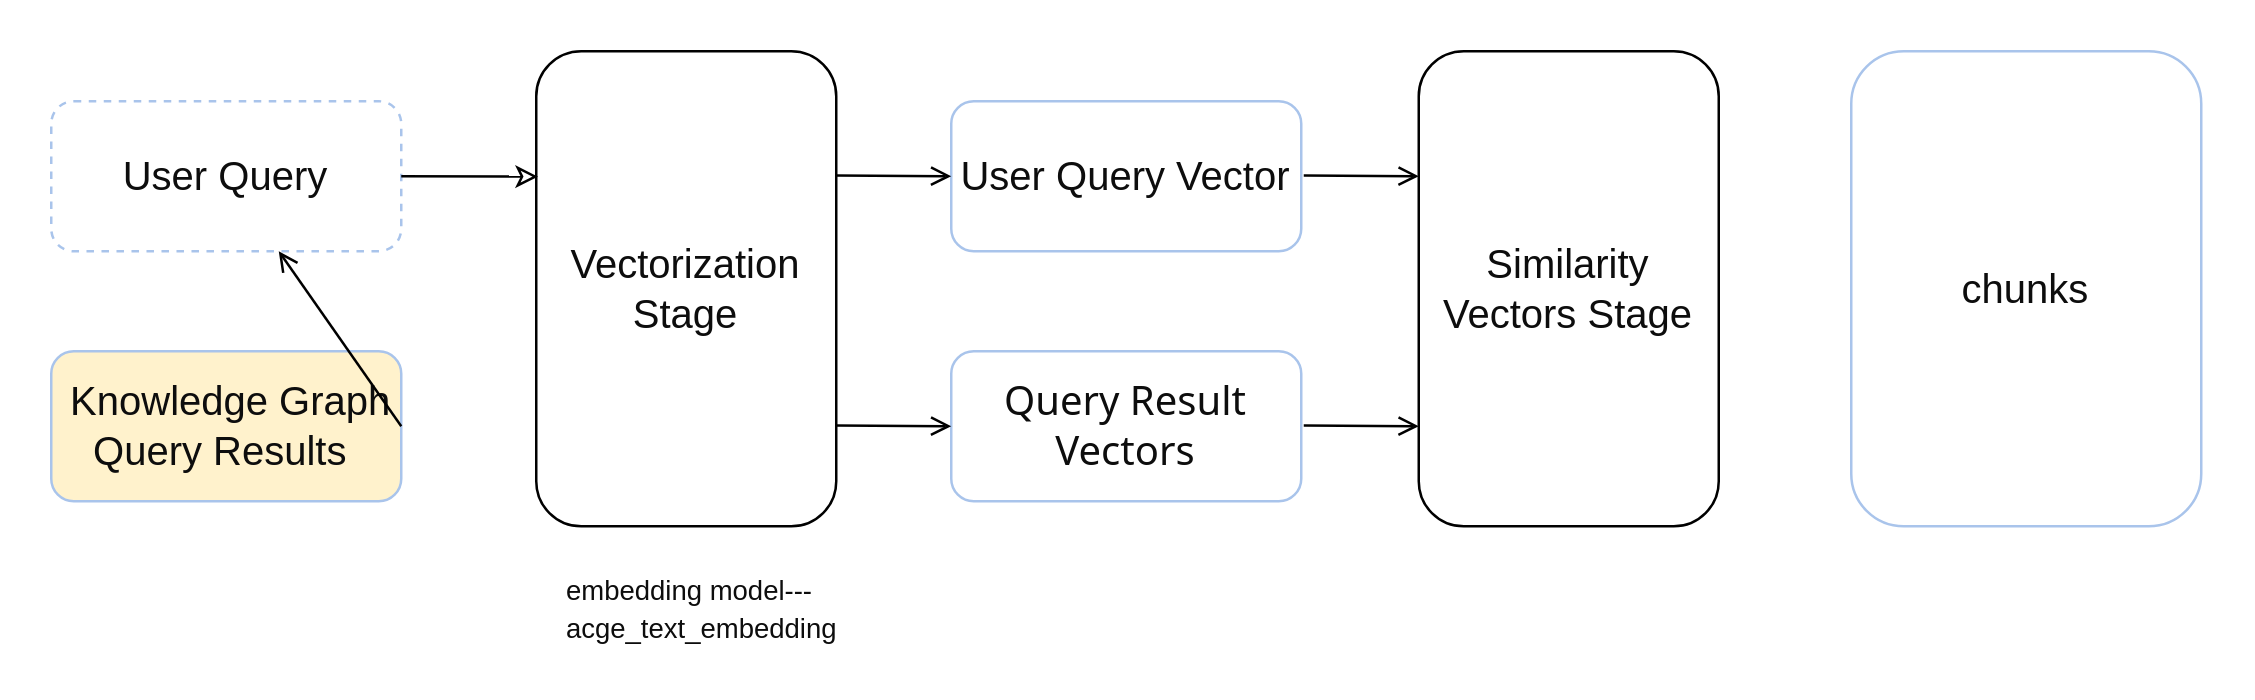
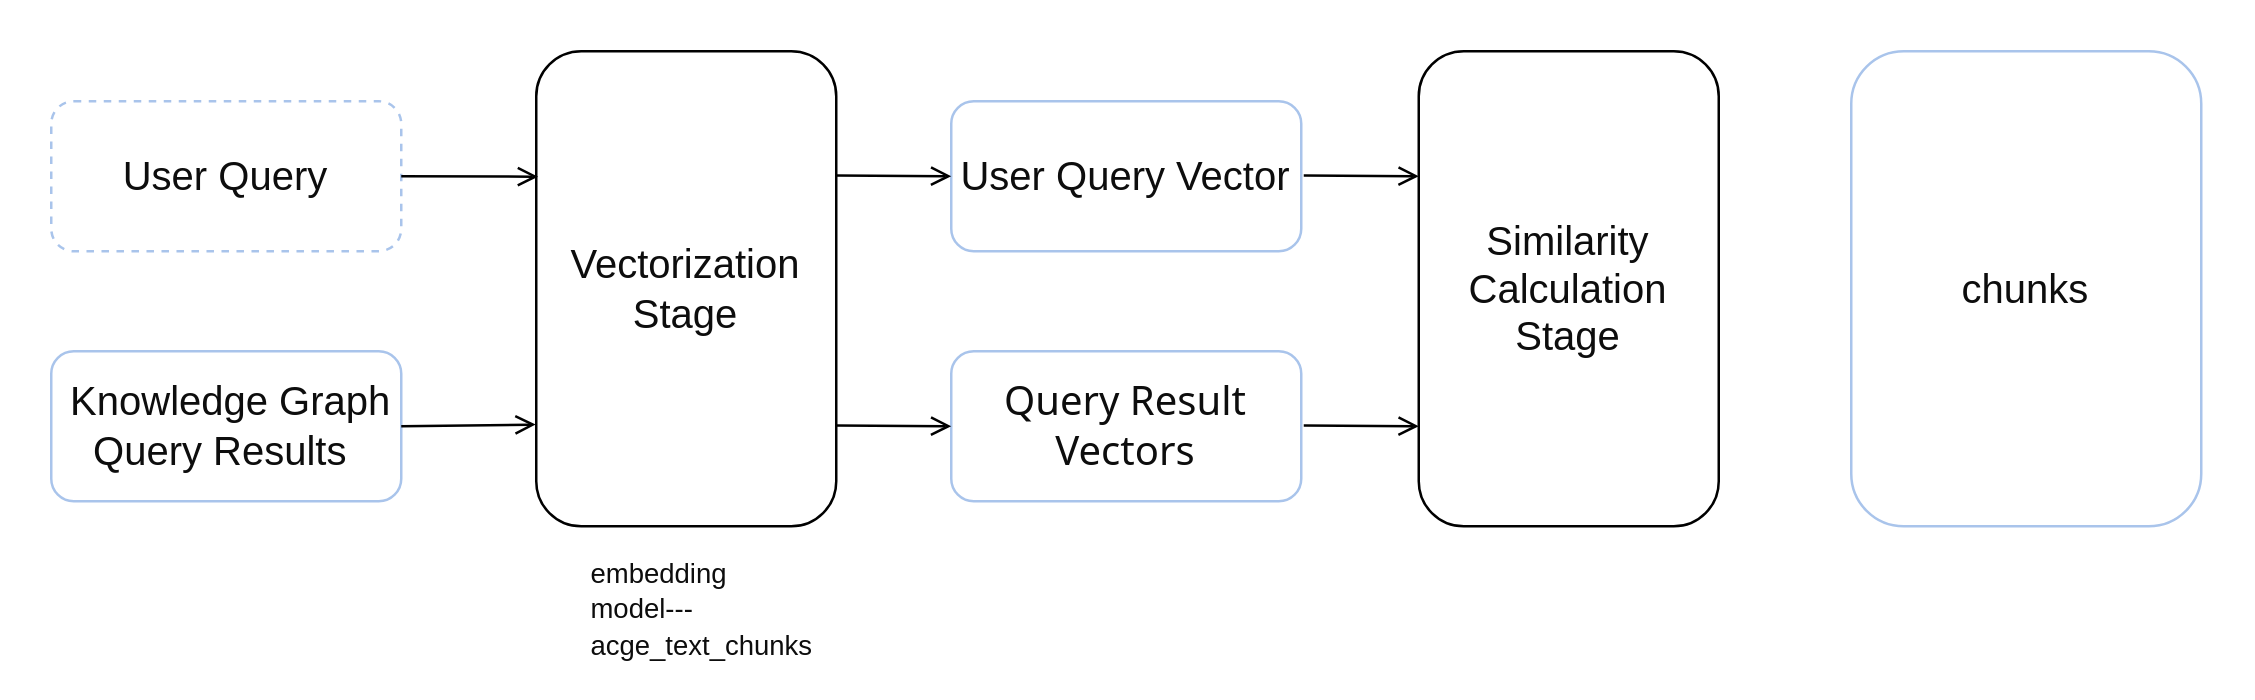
(514, 177) -> (519, 177)
(1569, 289) -> (1569, 289)
(342, 341) -> (466, 425)
(226, 426) -> (226, 426)
(703, 609) -> (703, 609)
